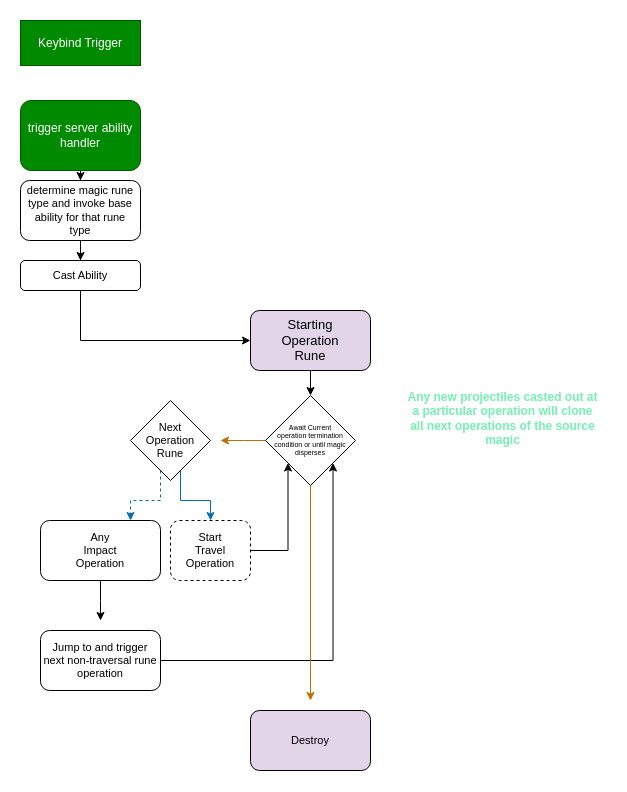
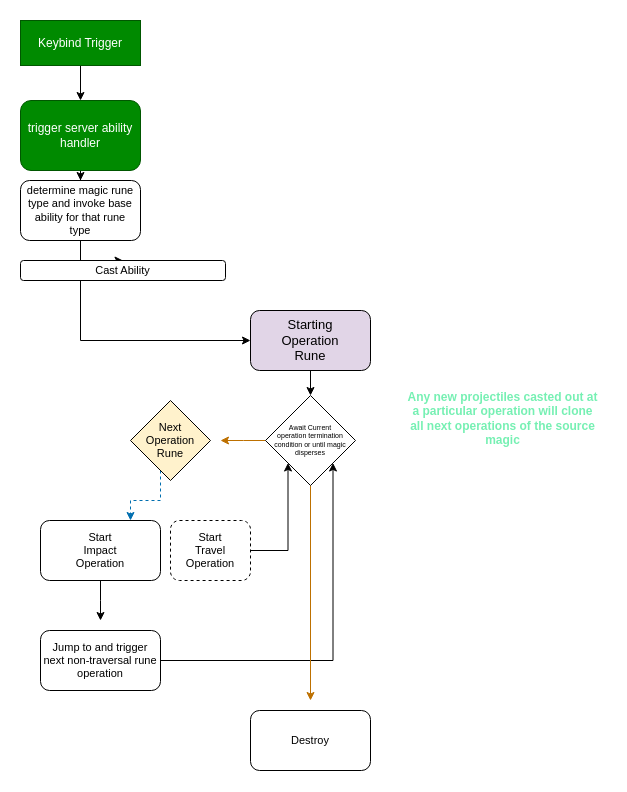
none -> (81, 85)
(81, 276) -> (123, 271)
(171, 441) -> (171, 441)
(187, 501) -> none
(101, 551) -> (101, 551)
(311, 741) -> (311, 741)
